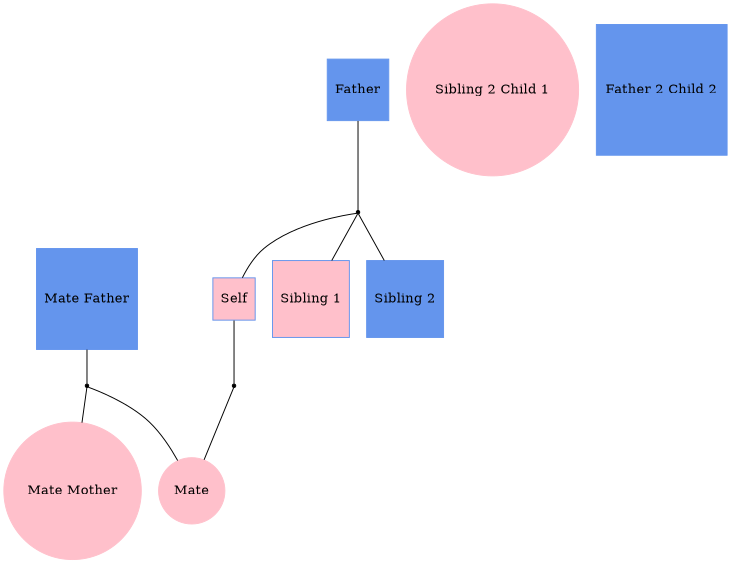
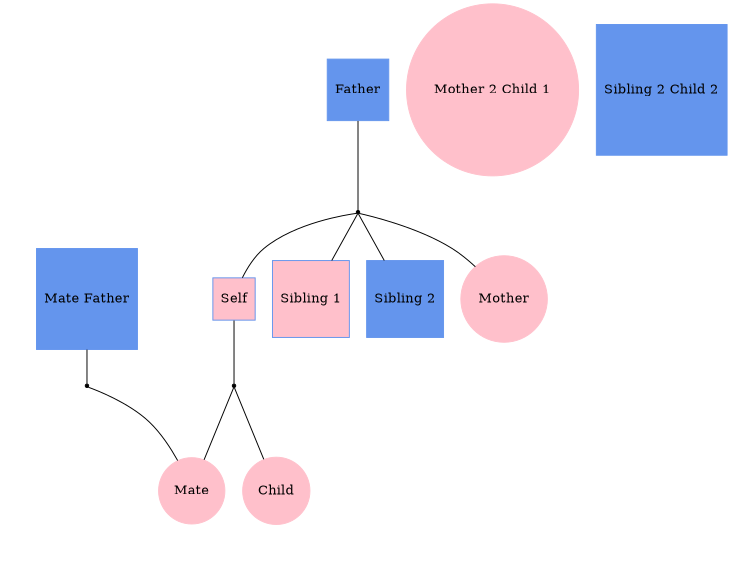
(493, 90) -> (493, 90)
(662, 90) -> (662, 90)
none -> (504, 299)
(73, 491) -> none
none -> (276, 491)
